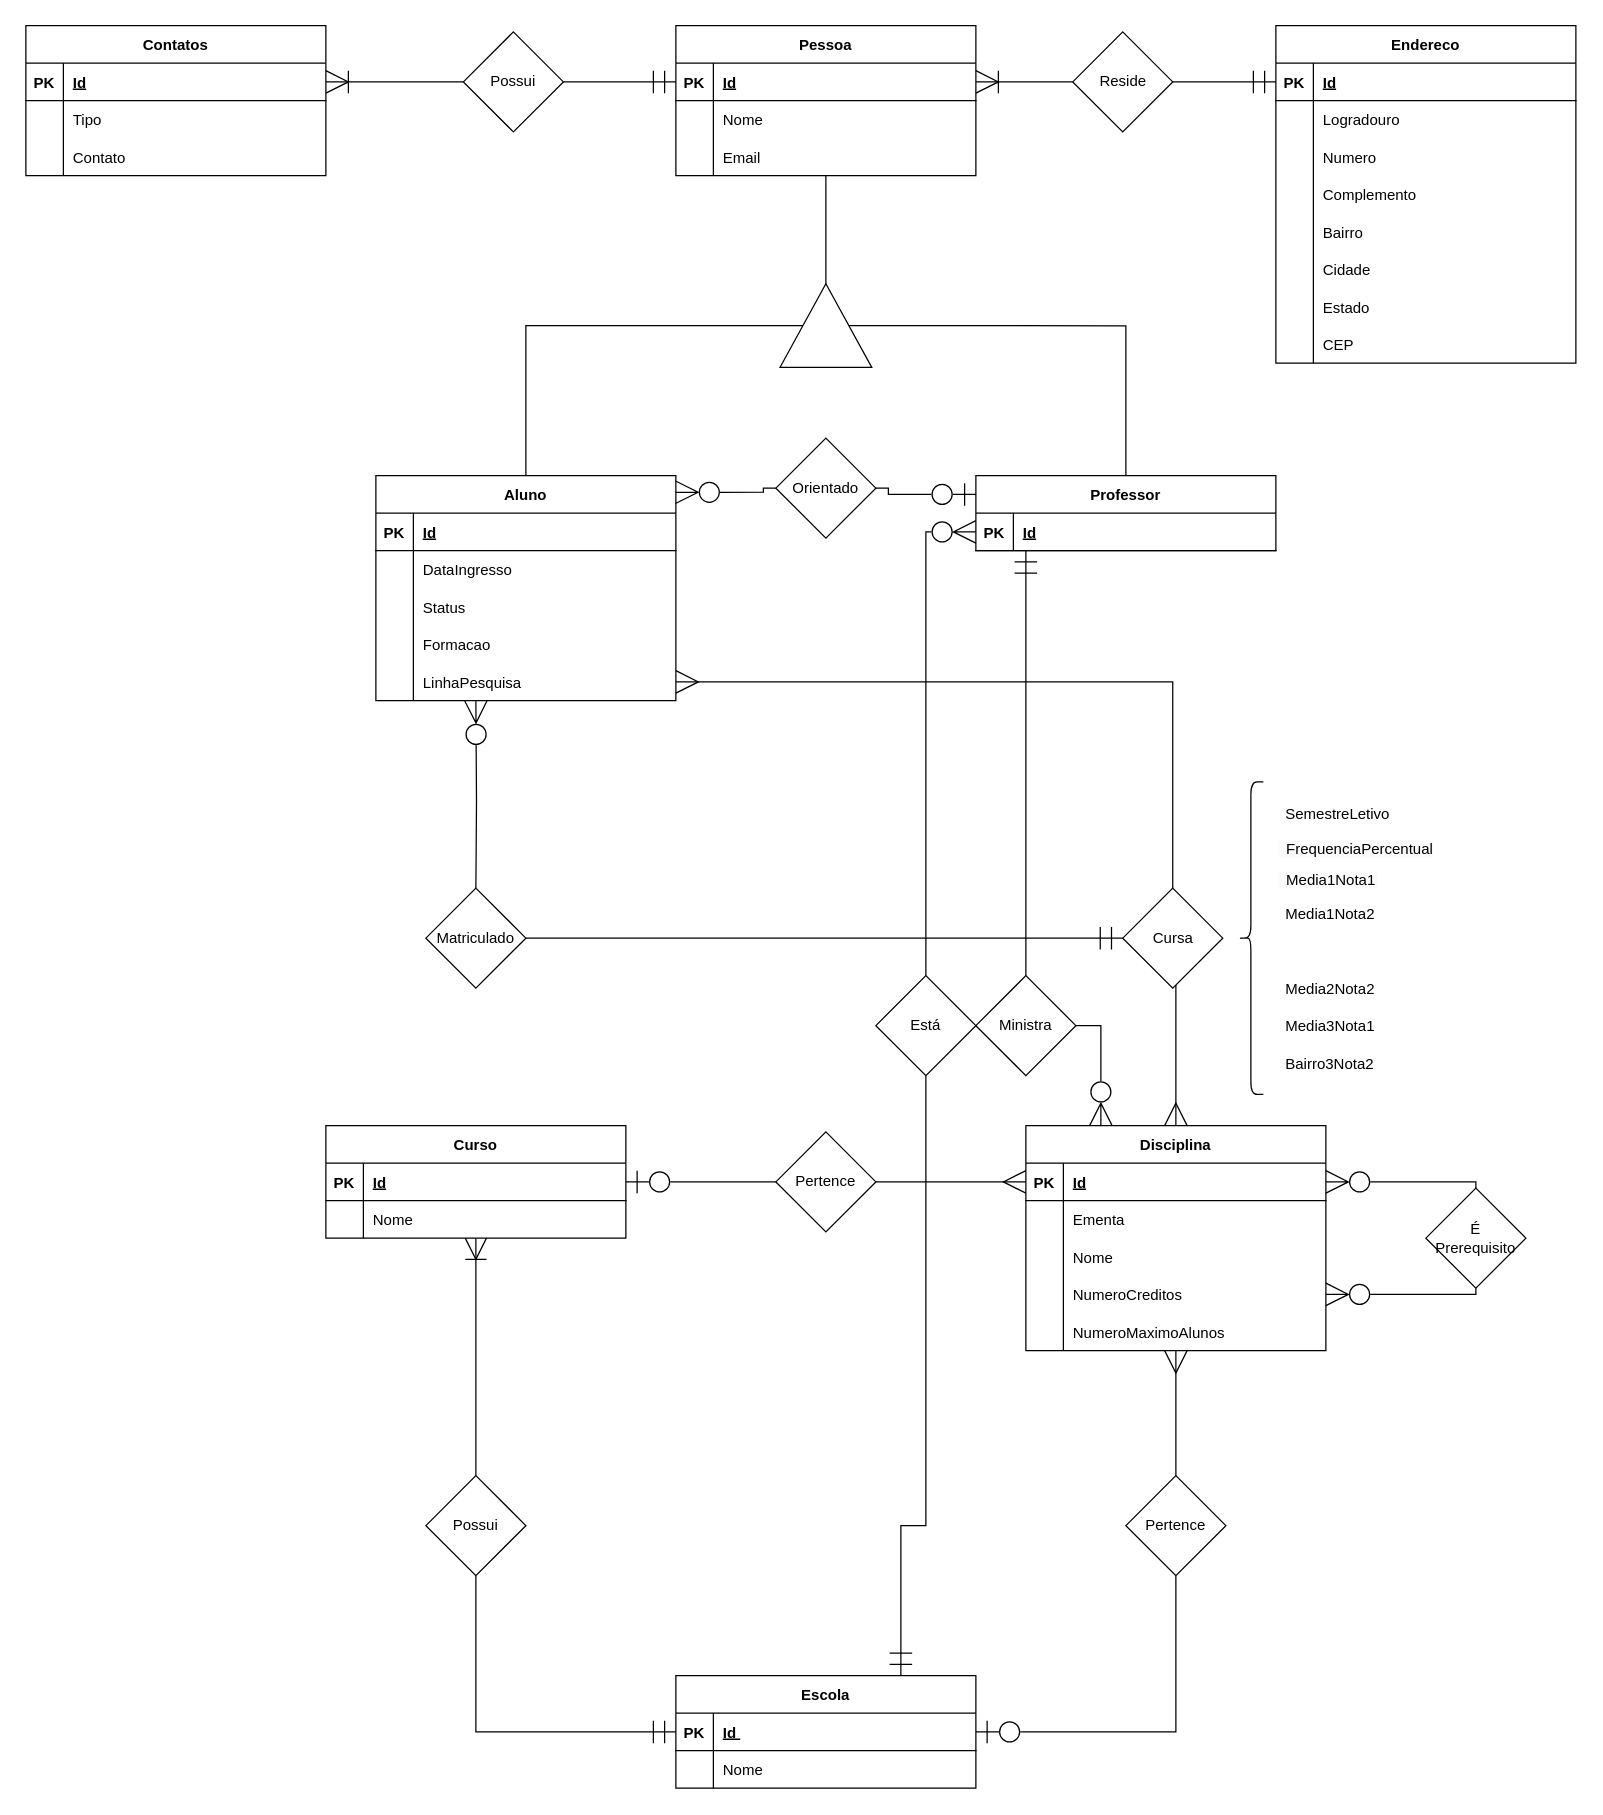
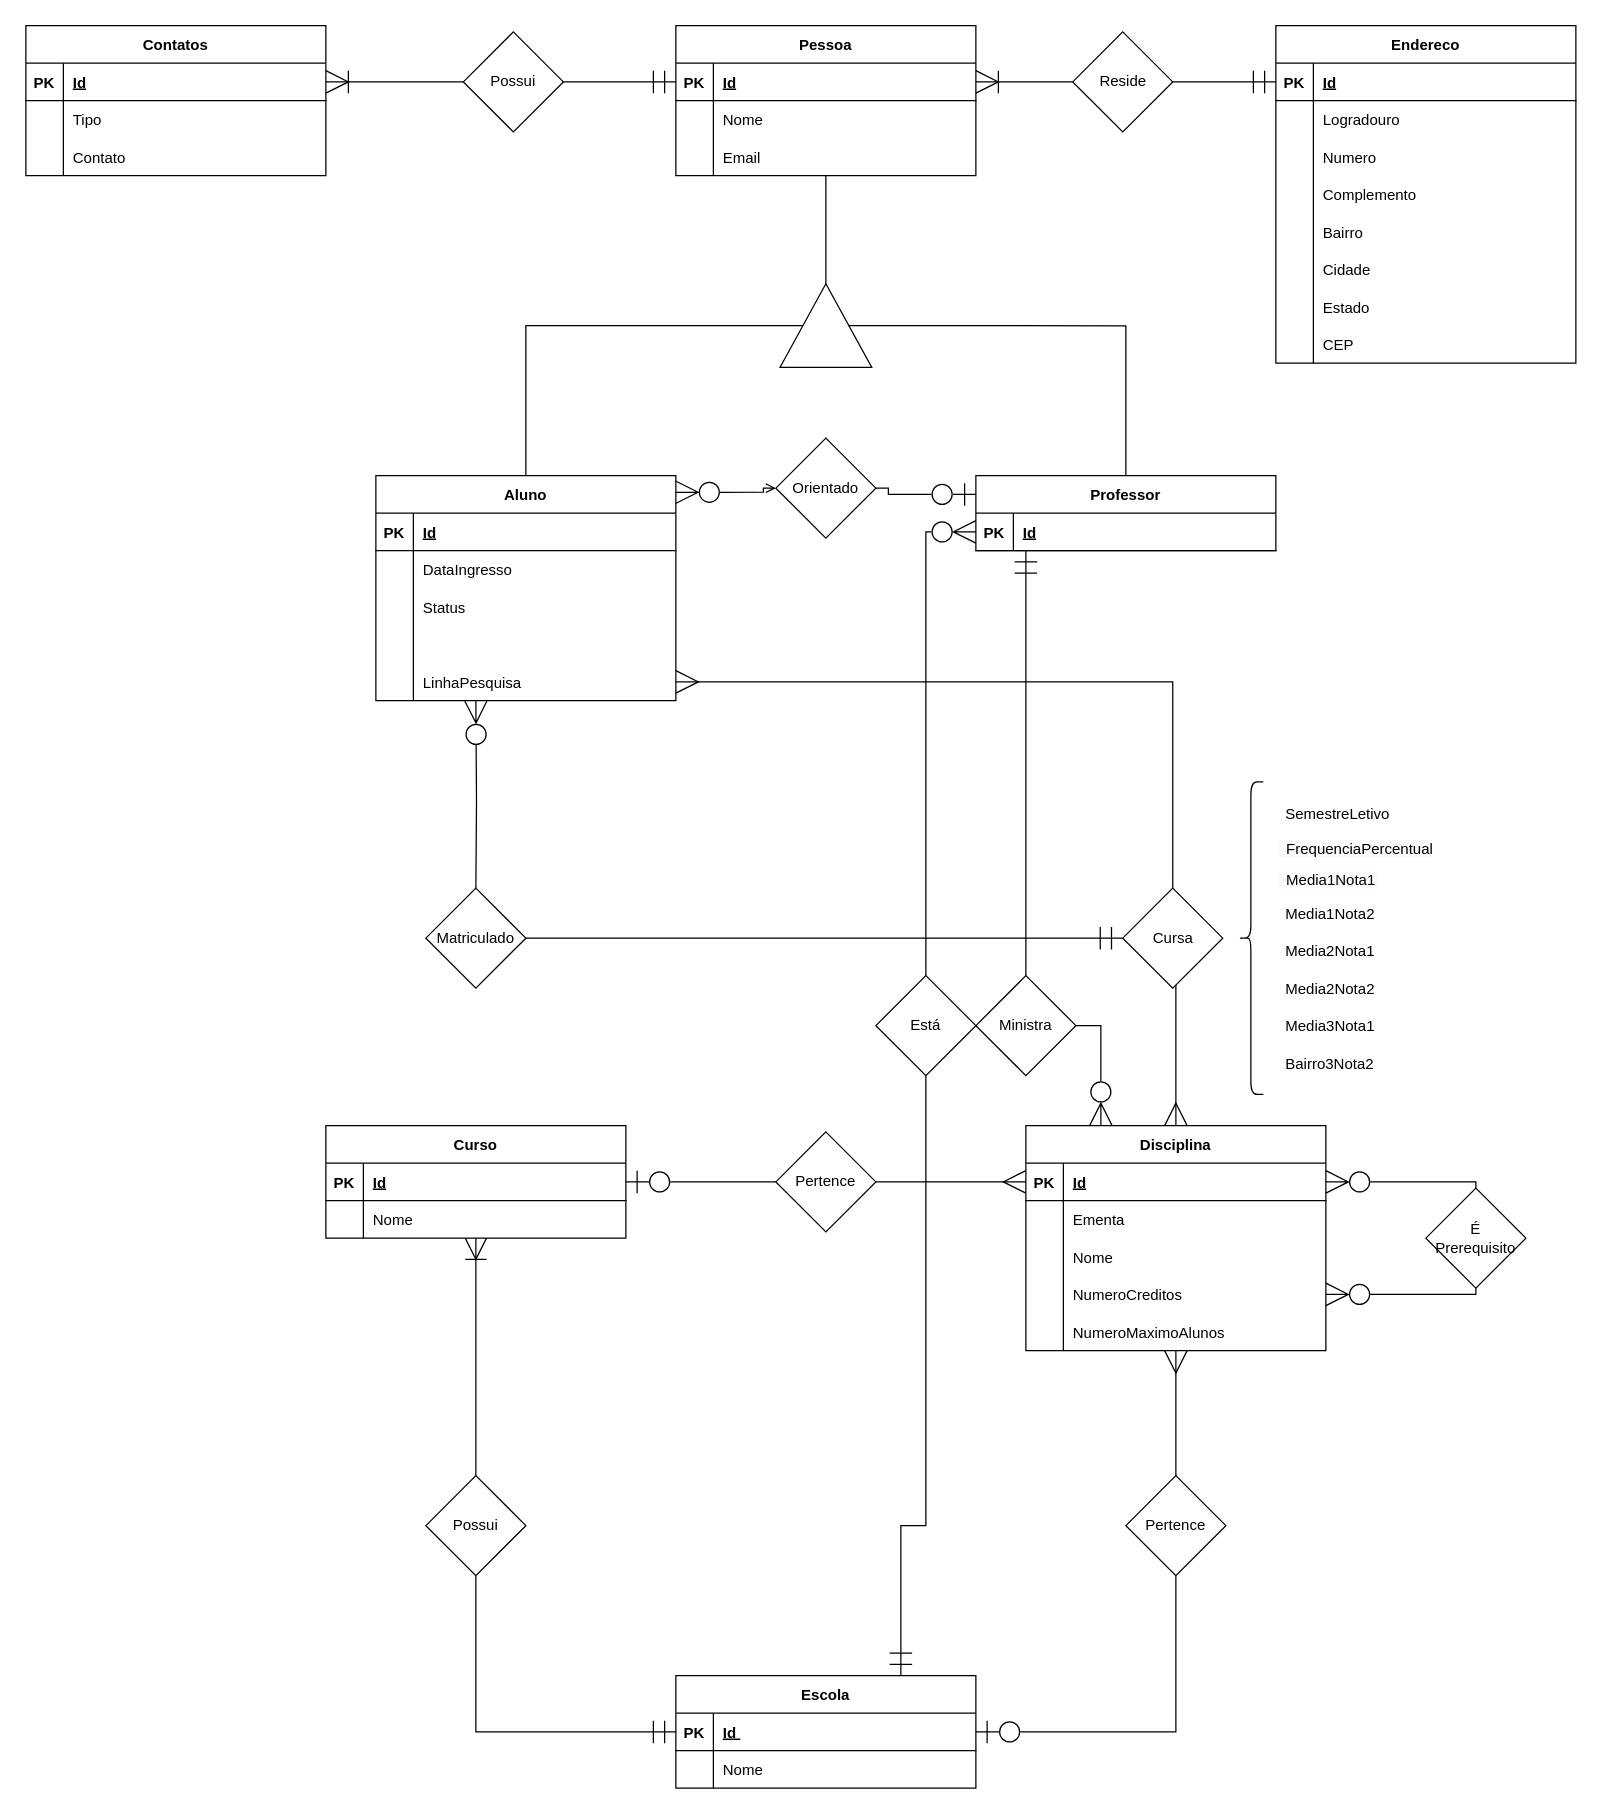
(769, 488) -> (770, 488)
(544, 644) -> none
none -> (1376, 951)
